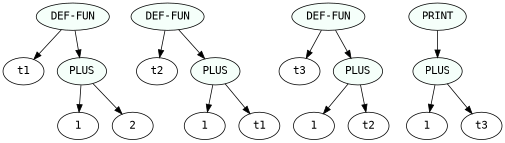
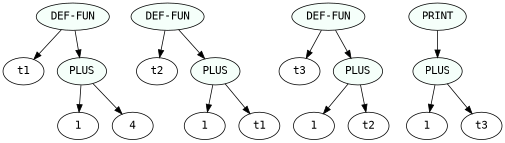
(133, 126) -> (133, 126)
